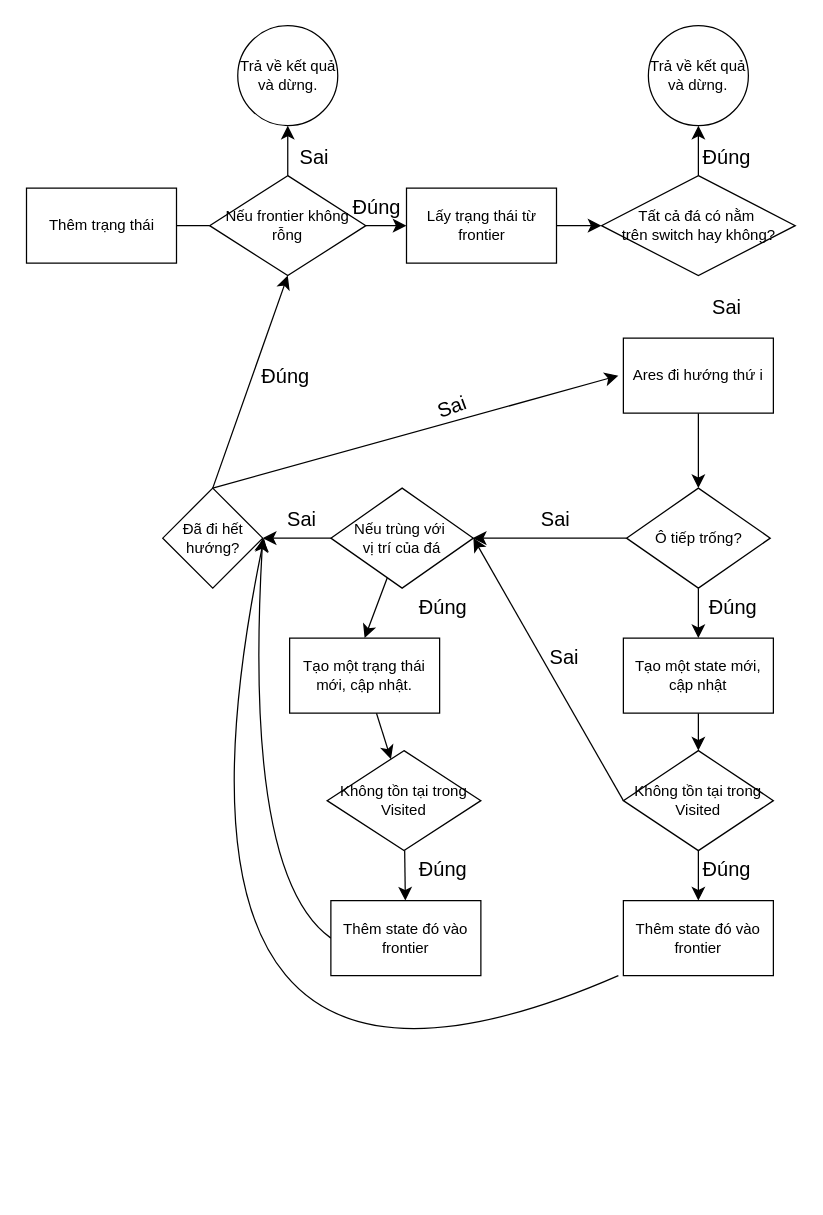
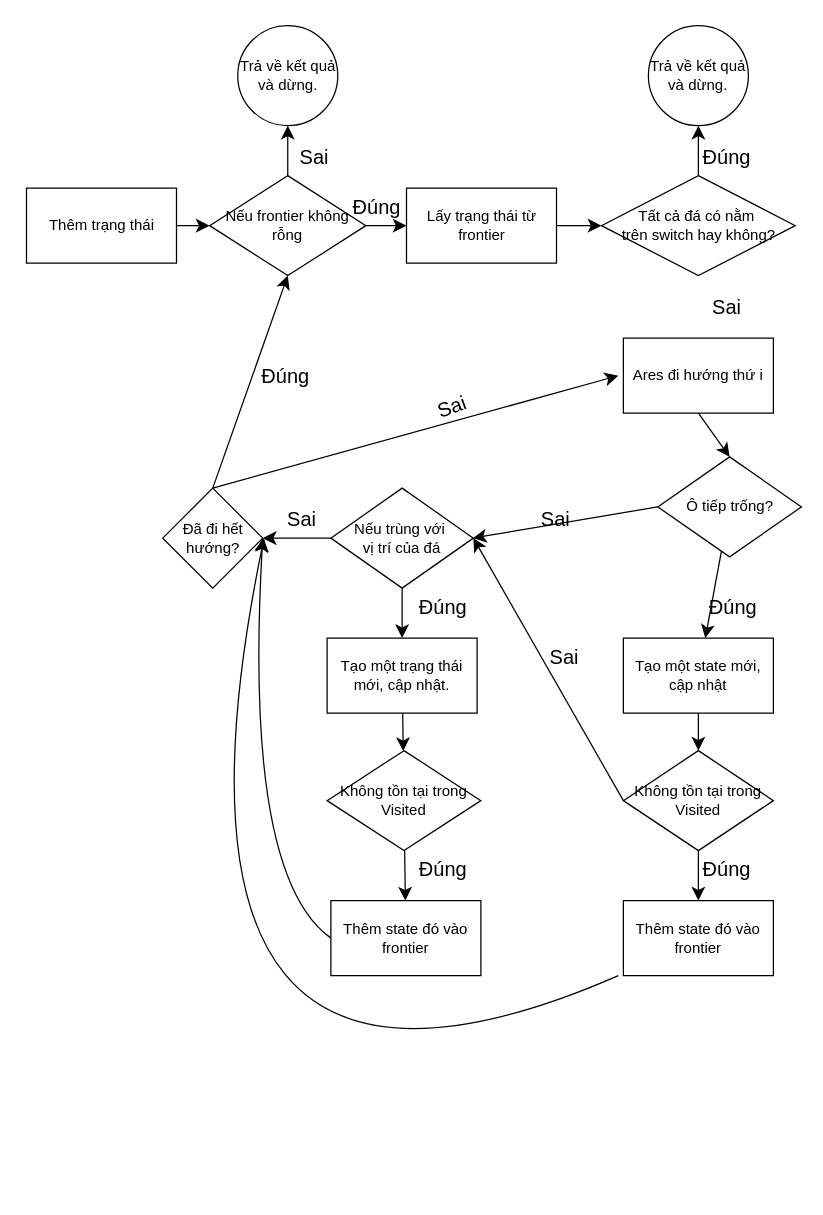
(203, 226) -> (197, 226)
(698, 538) -> (729, 507)
(364, 676) -> (402, 676)
